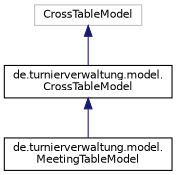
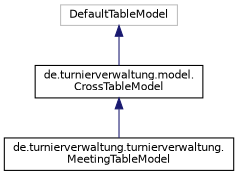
(88, 15) -> (119, 15)
(88, 154) -> (119, 154)
